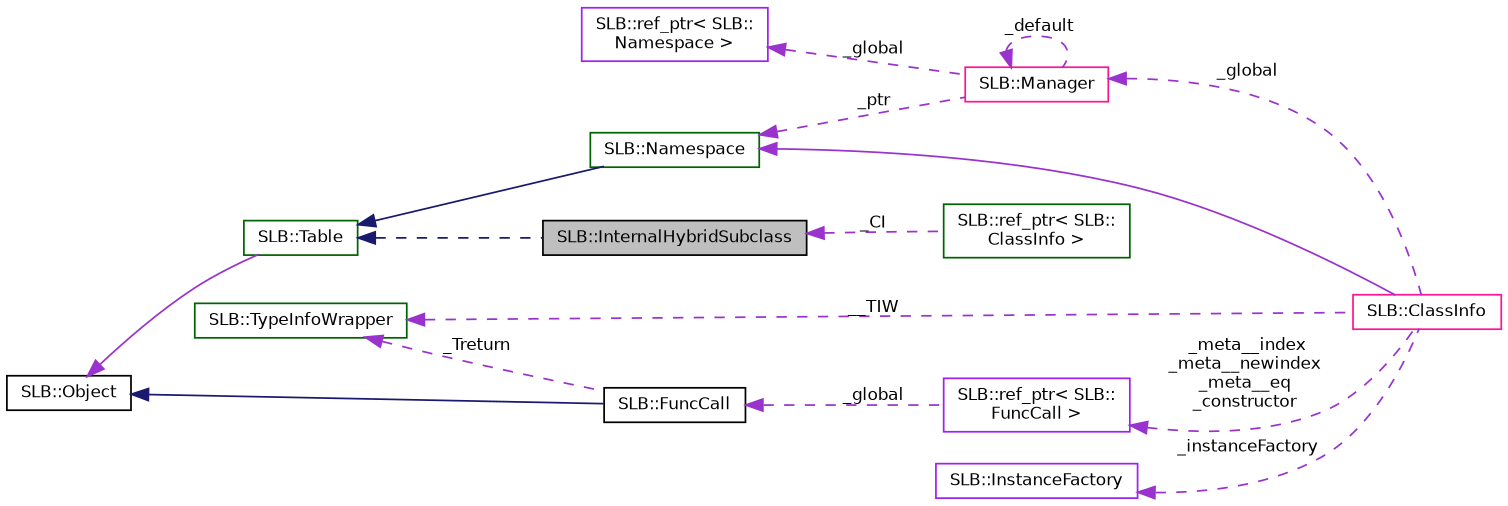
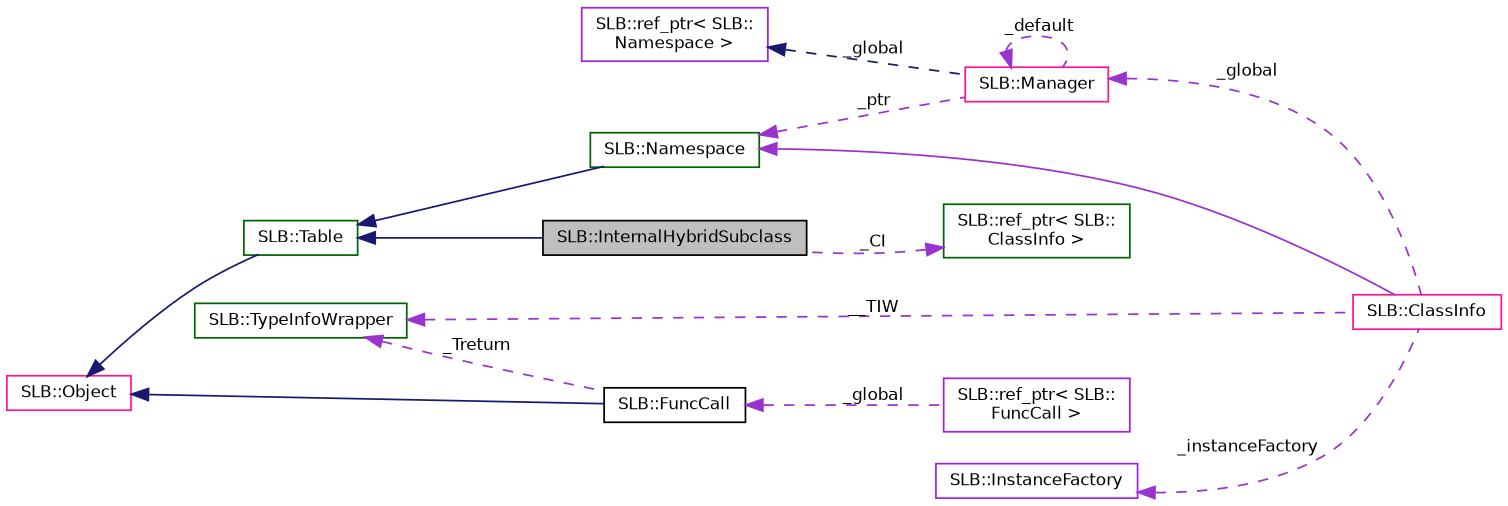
(875, 62) -> (875, 62)
(884, 232) -> (867, 253)
(459, 238) -> (459, 238)
(174, 302) -> (174, 302)
(69, 393) -> (69, 393)
(1298, 420) -> none
